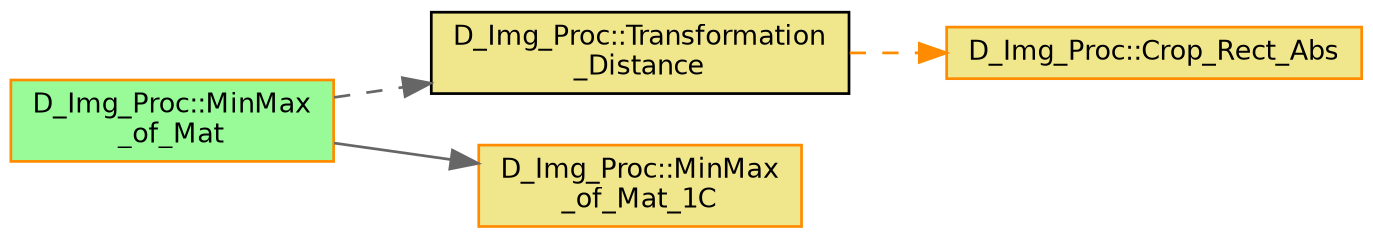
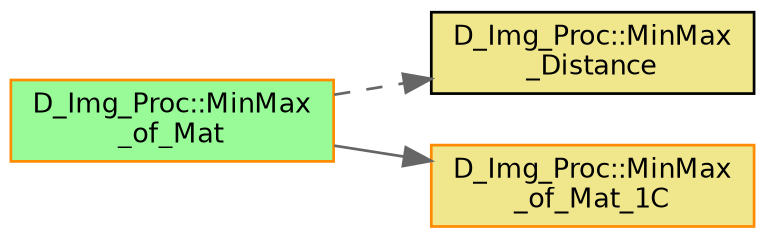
(640, 53) -> (593, 53)
(1154, 53) -> none
